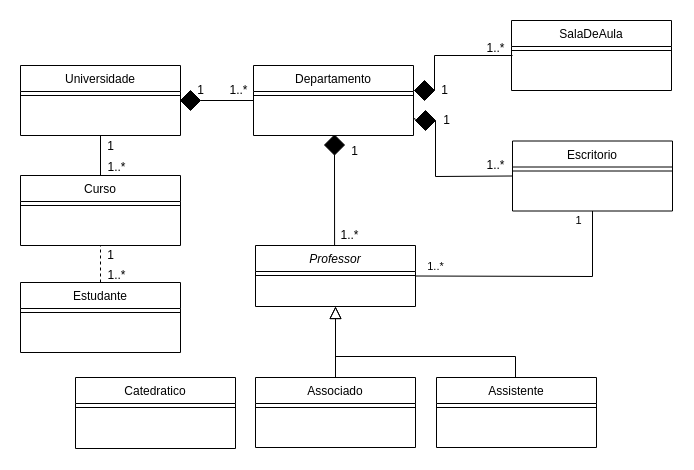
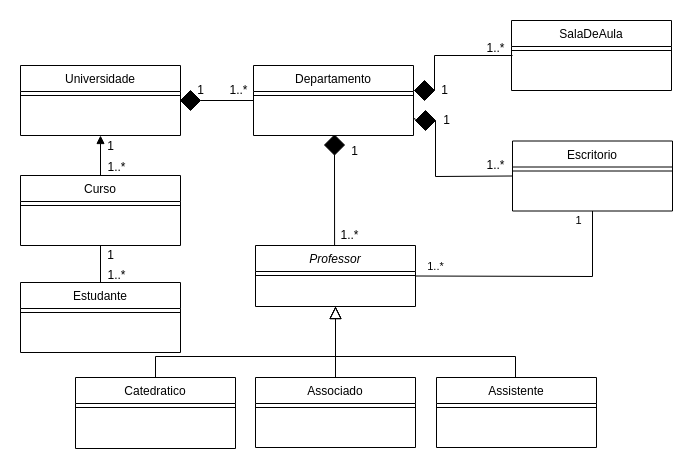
(101, 142) -> (101, 145)
(101, 265) -> (101, 265)
none -> (234, 357)
